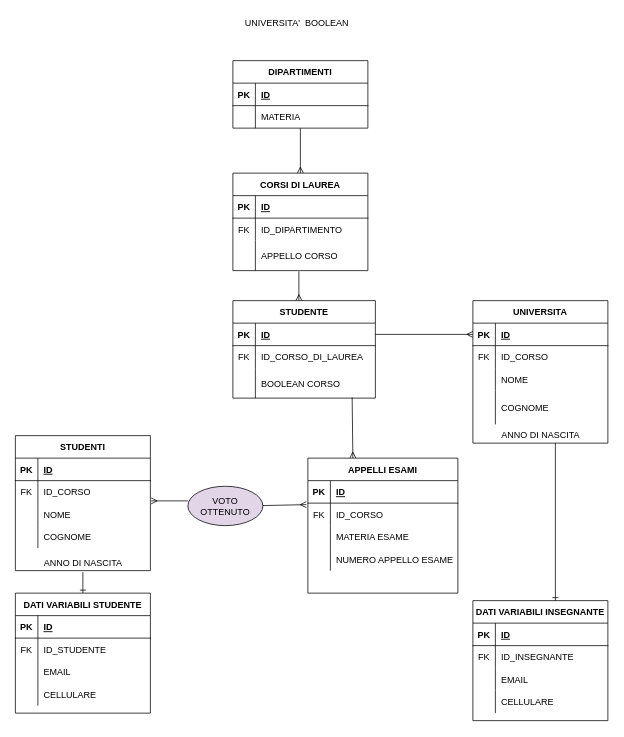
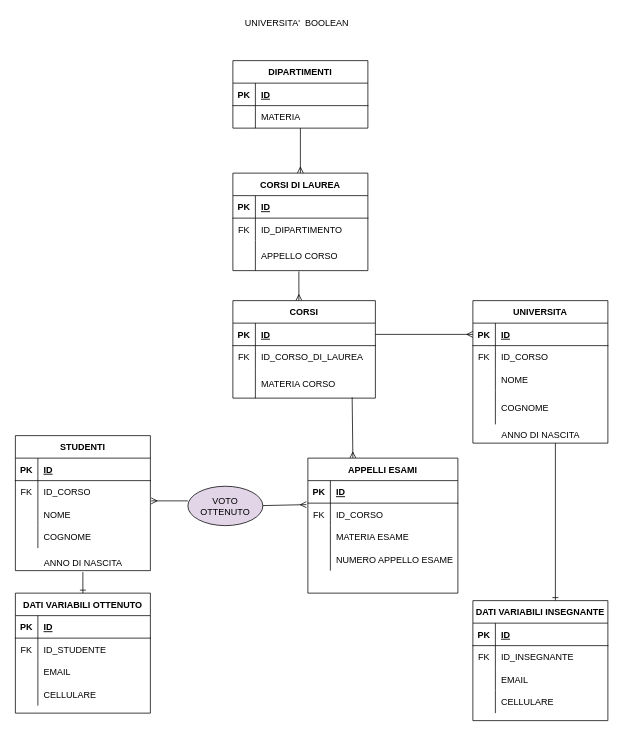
(304, 312) -> (304, 312)
(293, 383) -> (293, 383)
(83, 605) -> (83, 605)
